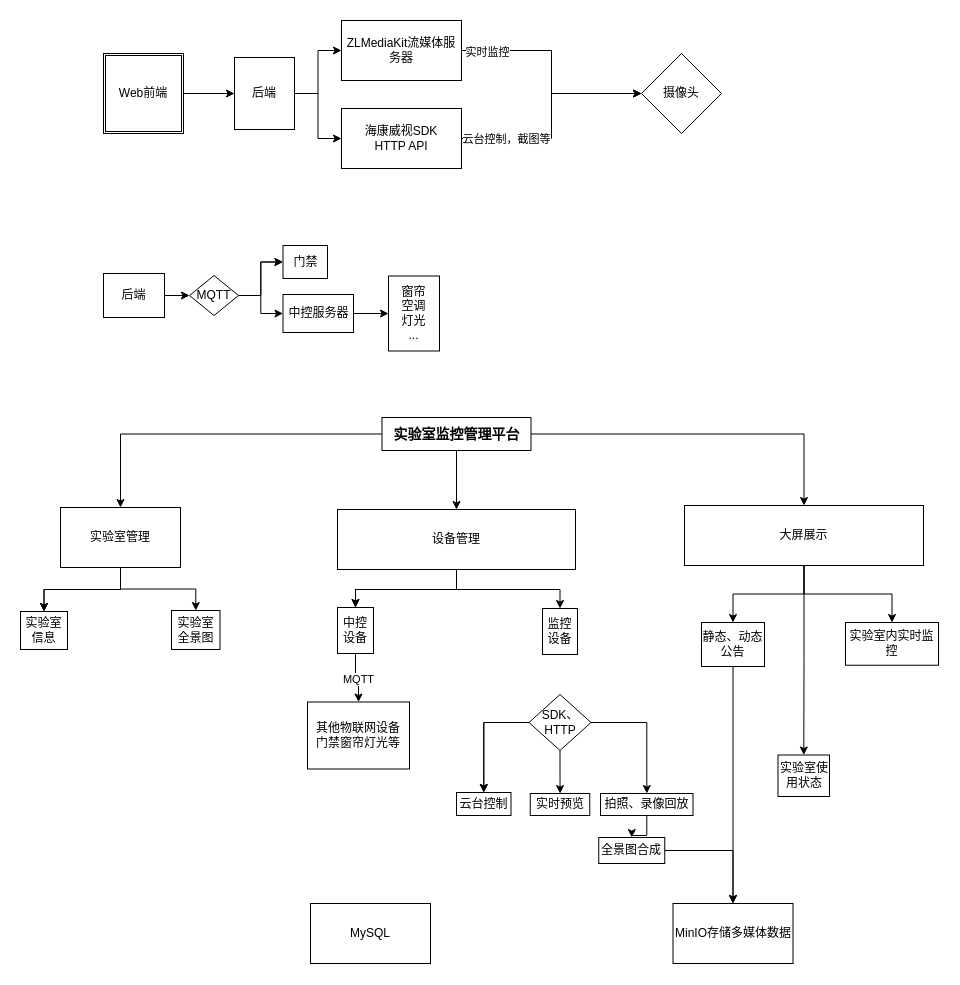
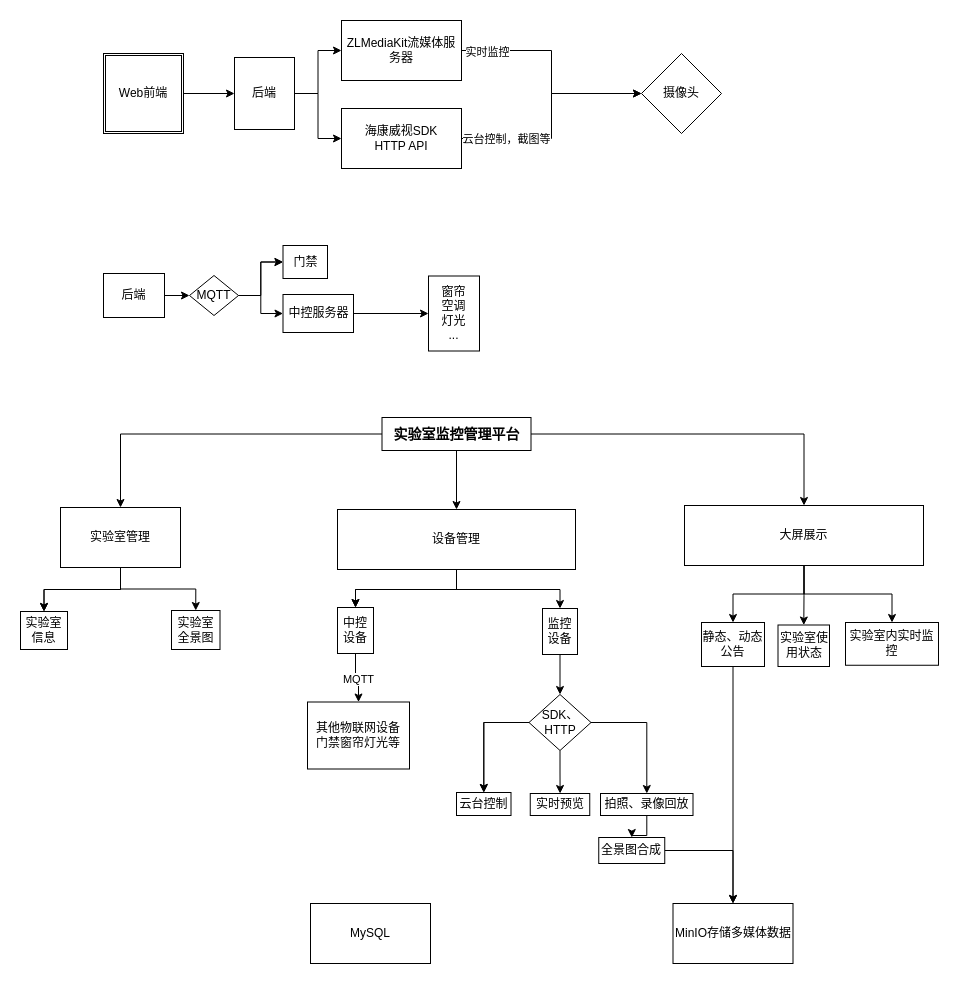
(414, 314) -> (454, 314)
none -> (560, 671)
(804, 776) -> (804, 646)
